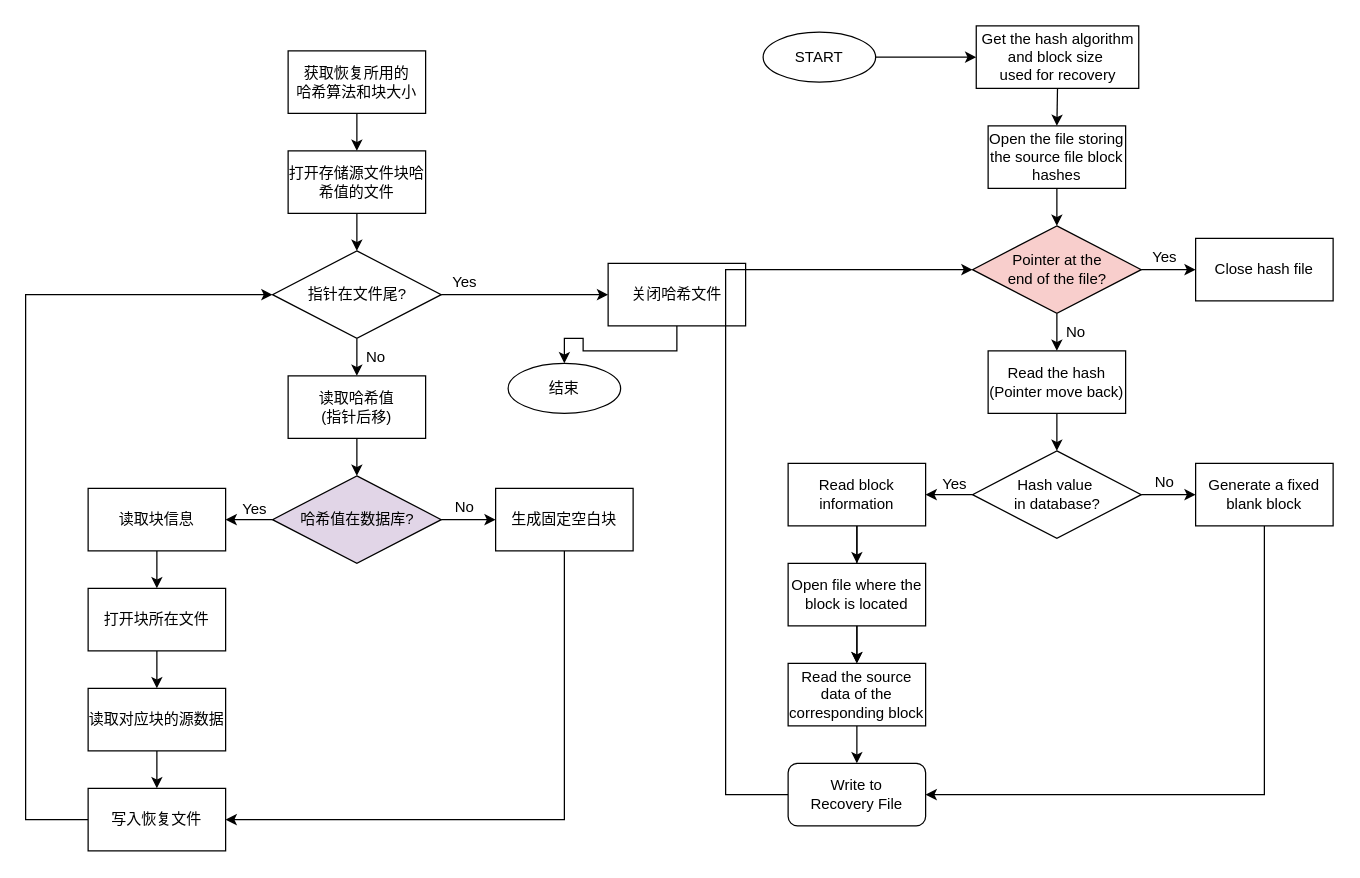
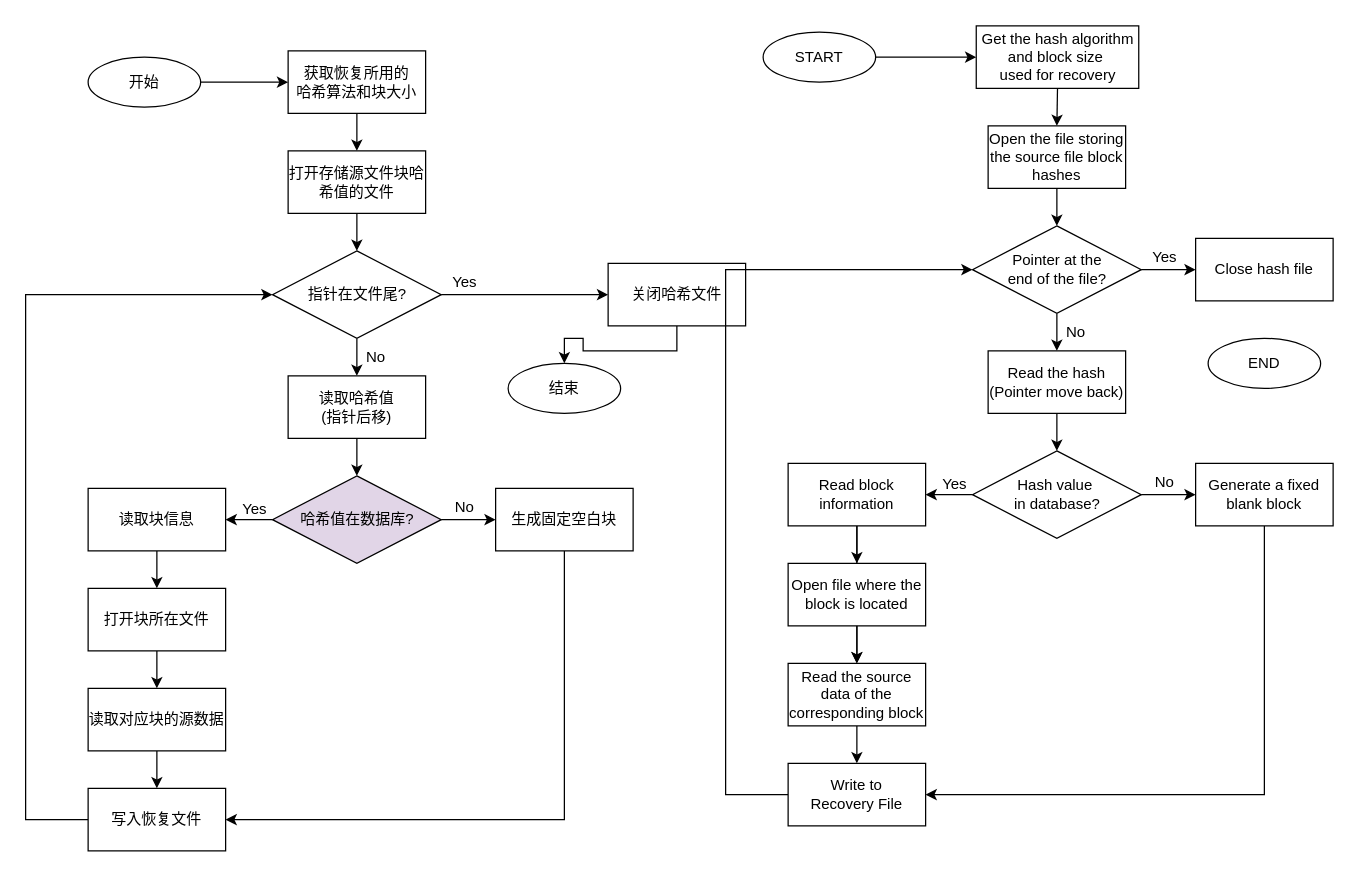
none -> (144, 82)
none -> (240, 82)
(1057, 269) -> (1057, 269)
none -> (1264, 363)
(857, 794) -> (857, 794)
